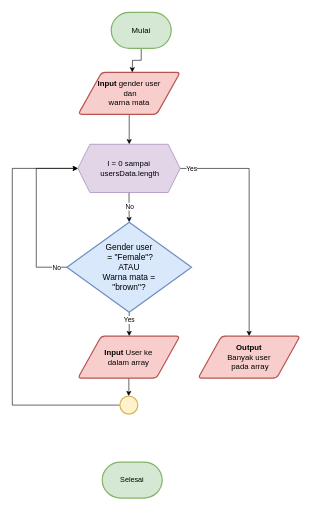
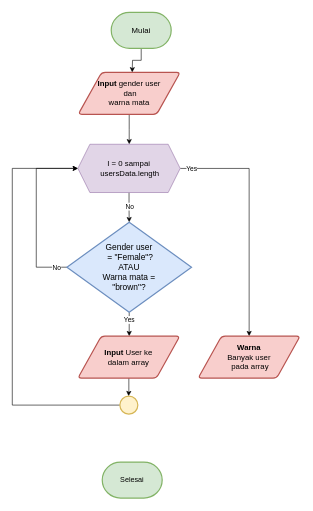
(249, 357) -> (249, 357)
